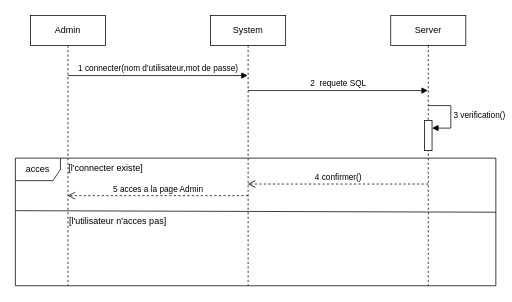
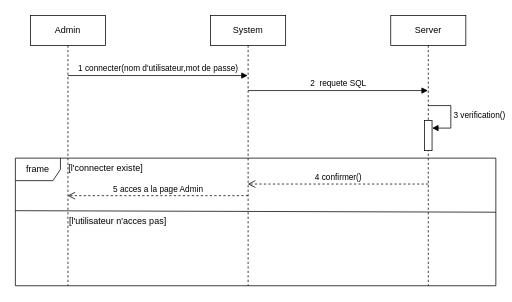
(38, 169) -> (38, 169)
